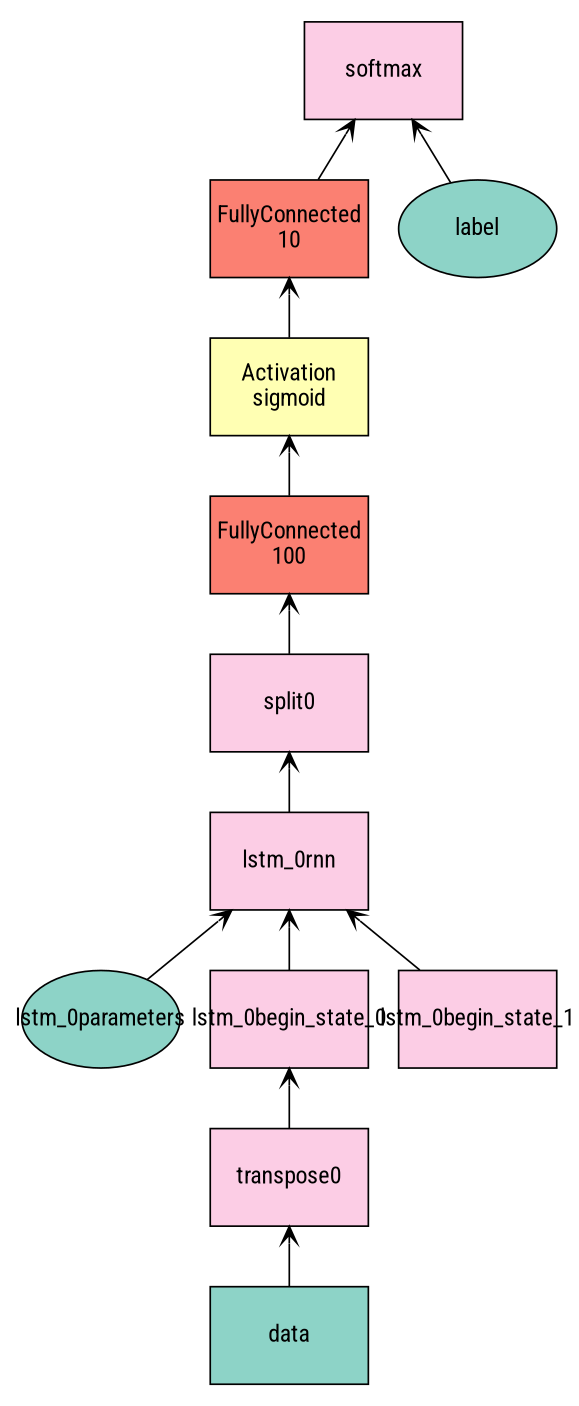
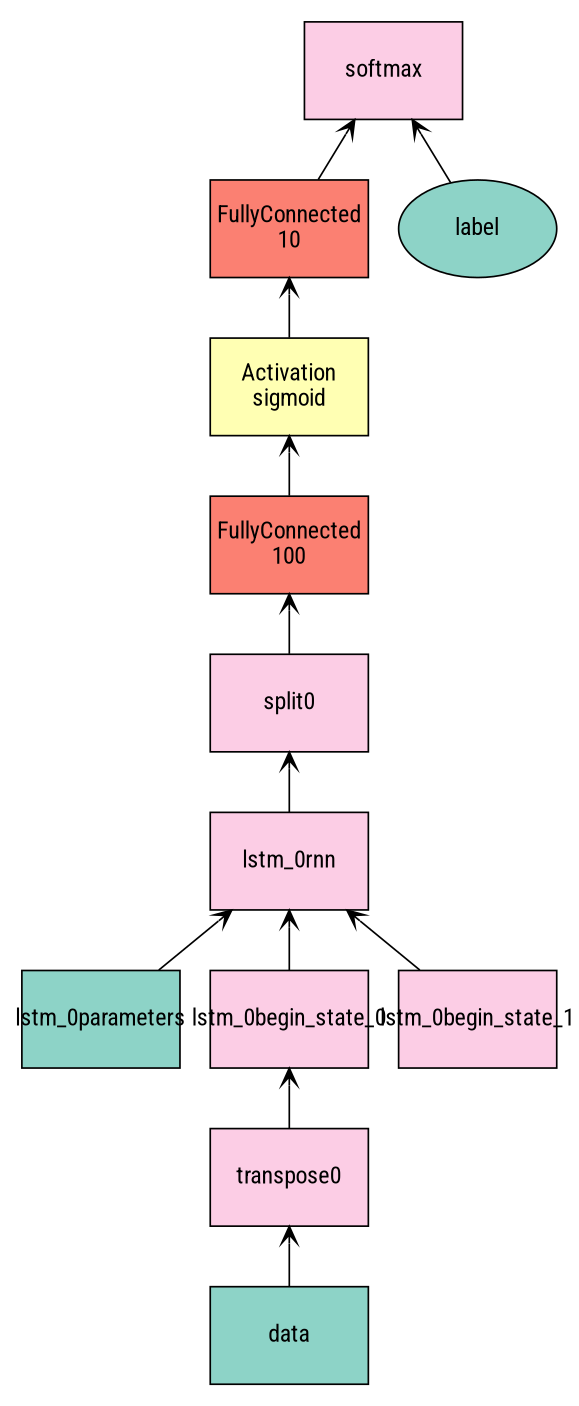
(101, 1019) -> (101, 1019)
